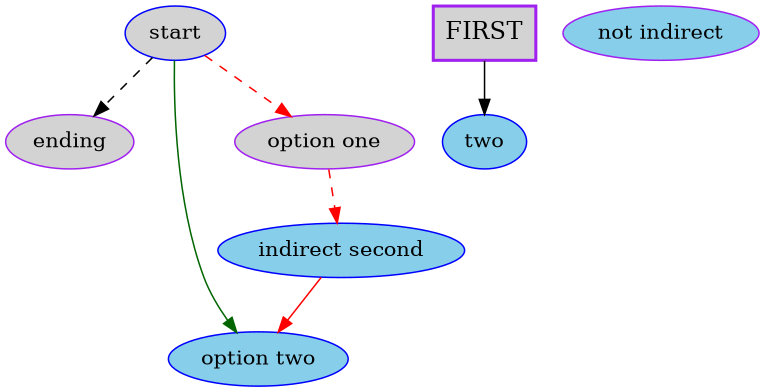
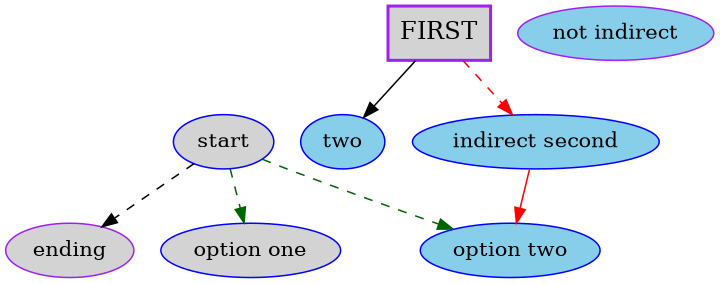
(242, 82) -> (235, 188)
(325, 142) -> (251, 250)
(332, 189) -> (483, 82)
(183, 194) -> (350, 192)
